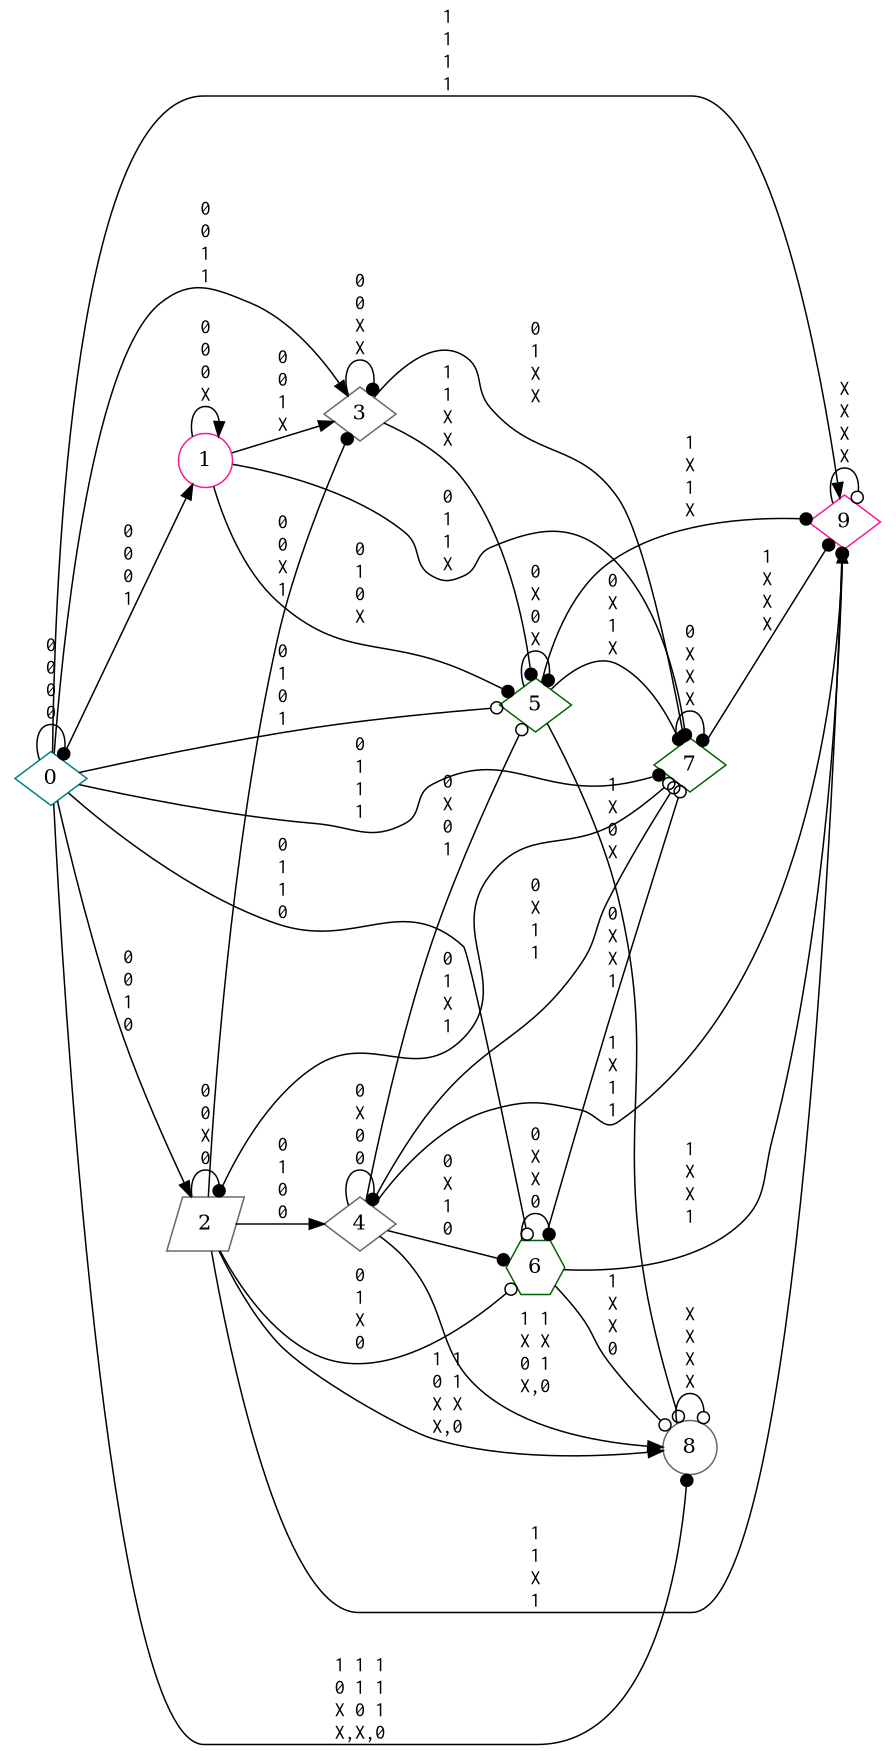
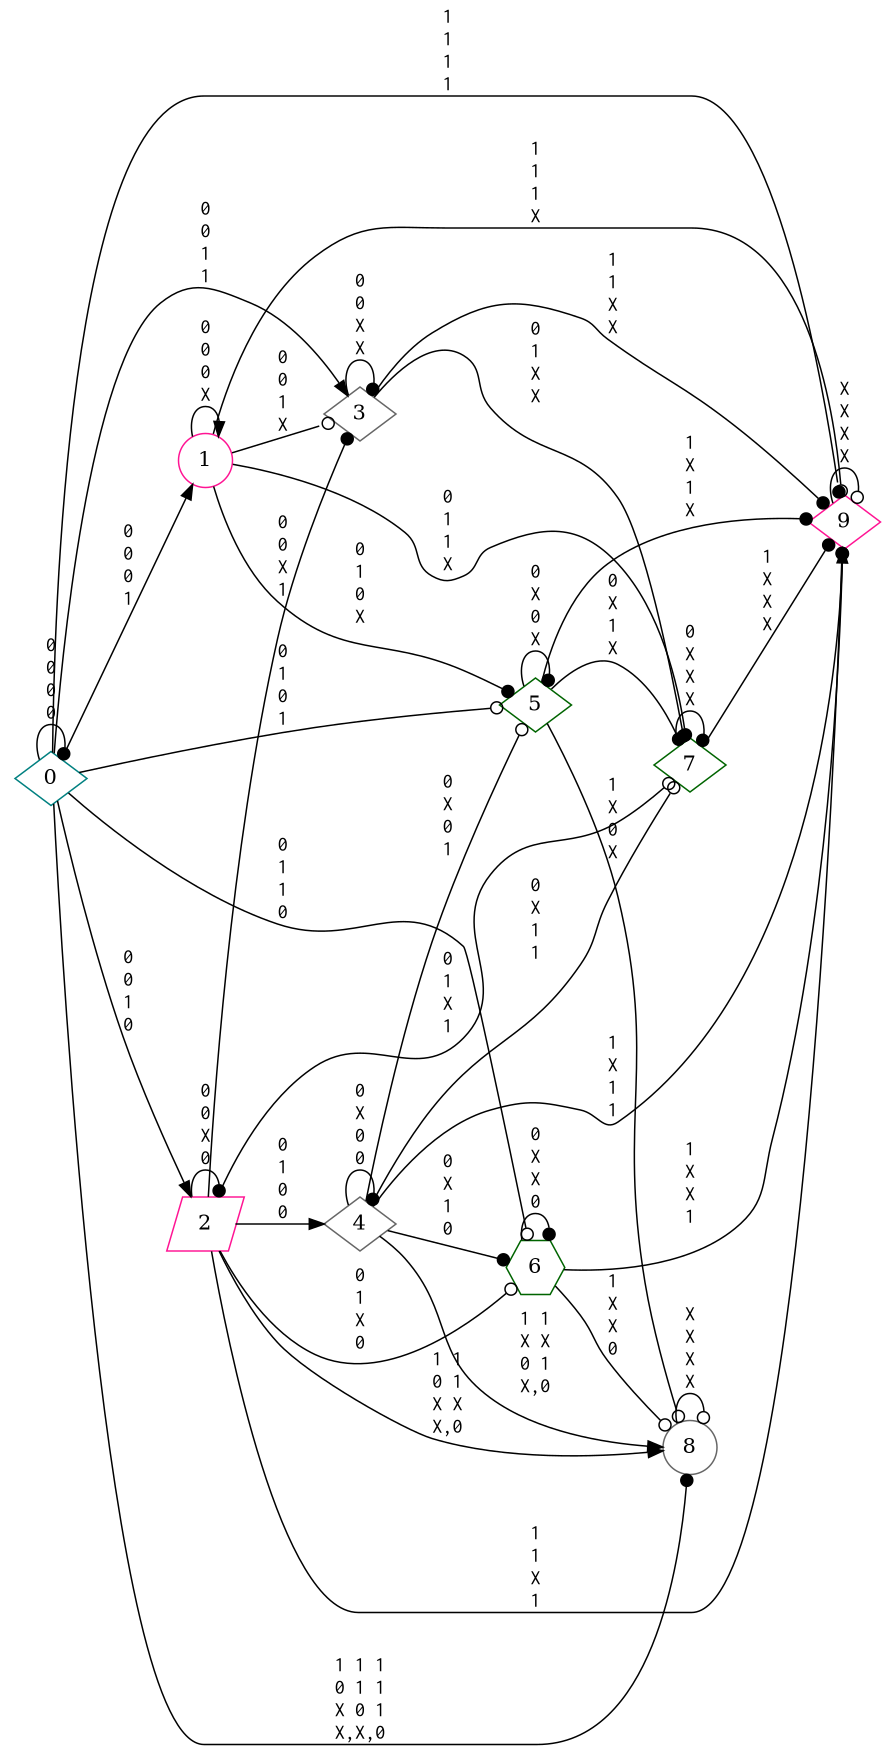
(311, 96) -> (311, 96)
none -> (557, 228)
(276, 439) -> (276, 439)
(490, 524) -> (603, 335)
(378, 832) -> none
(610, 1018) -> none
(206, 1224) -> (206, 1224)
